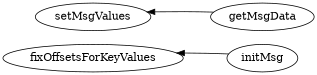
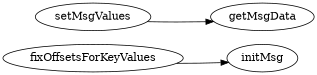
(184, 12) -> (177, 22)
(207, 53) -> (199, 63)
